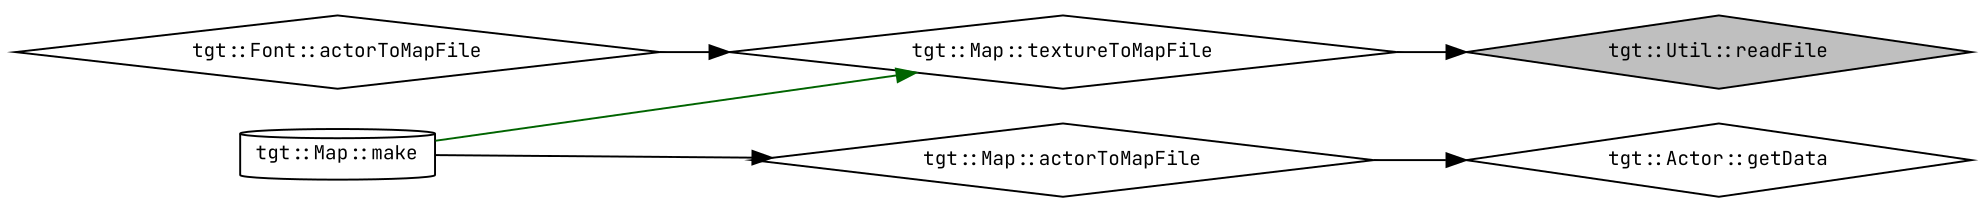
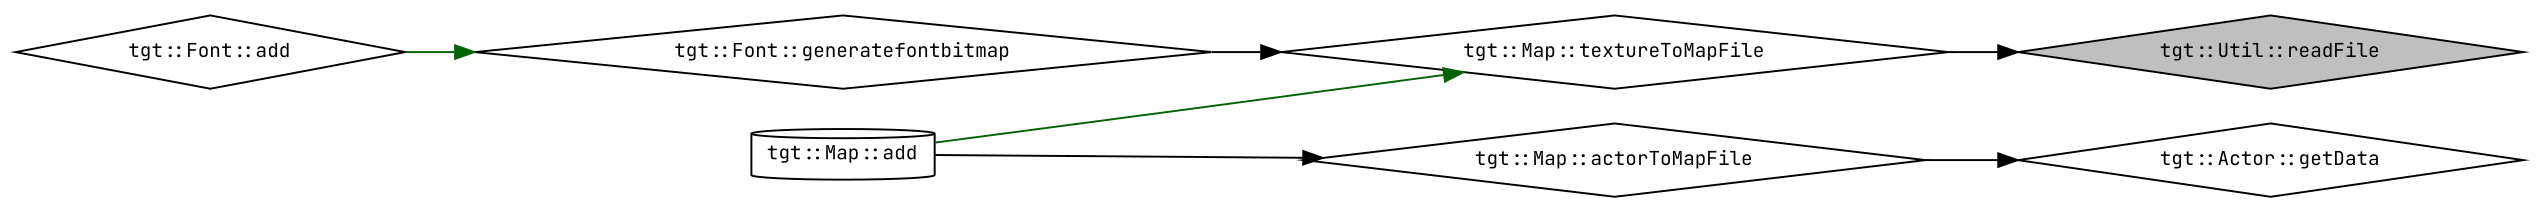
none -> (210, 52)
(338, 52) -> (843, 52)
(338, 154) -> (843, 154)
